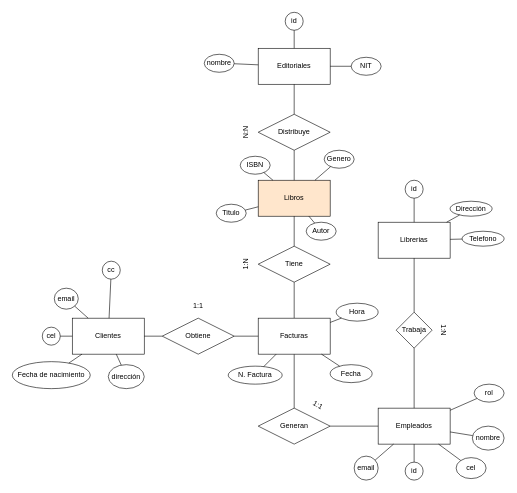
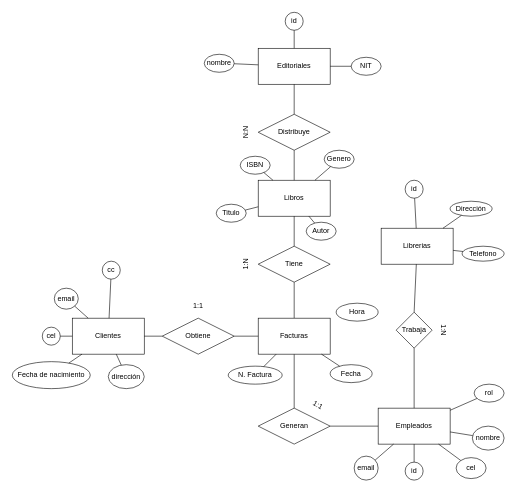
(294, 198) -> (294, 198)
(483, 239) -> (483, 254)
(414, 240) -> (417, 246)
(336, 320) -> none
